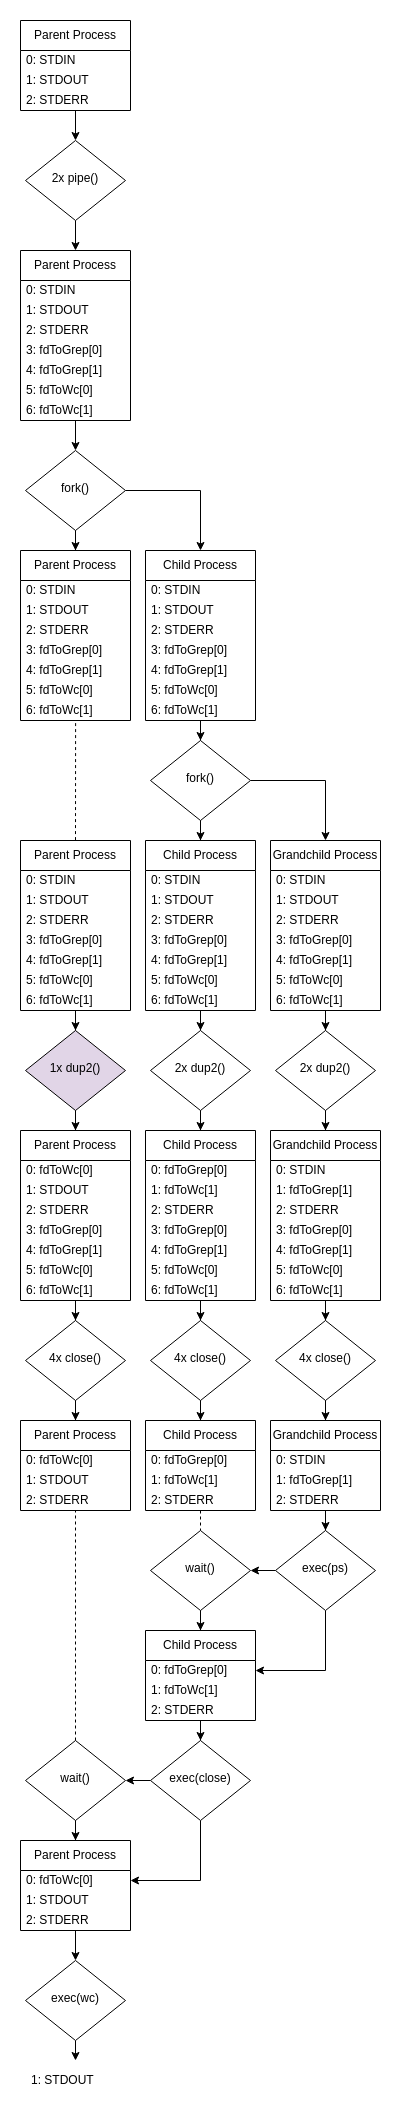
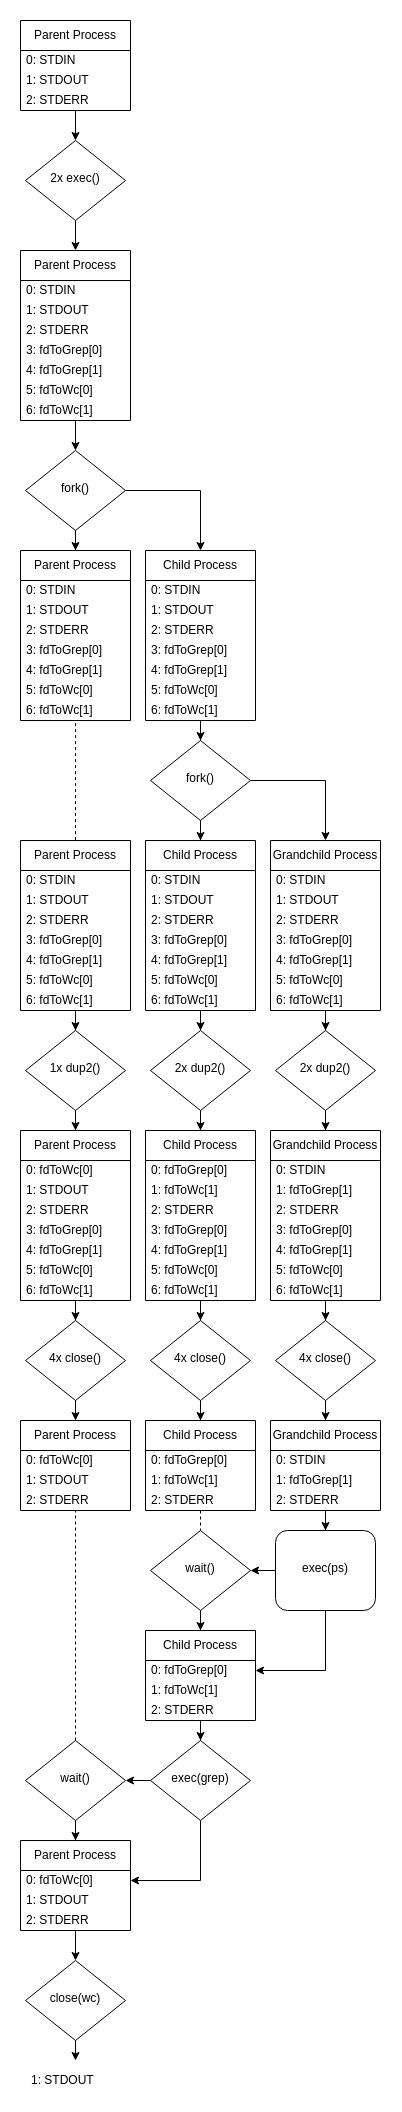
(76, 179) -> (76, 179)
(76, 1071) -> (76, 1071)
(326, 1571) -> (326, 1571)
(201, 1779) -> (201, 1779)
(76, 1999) -> (76, 1999)
